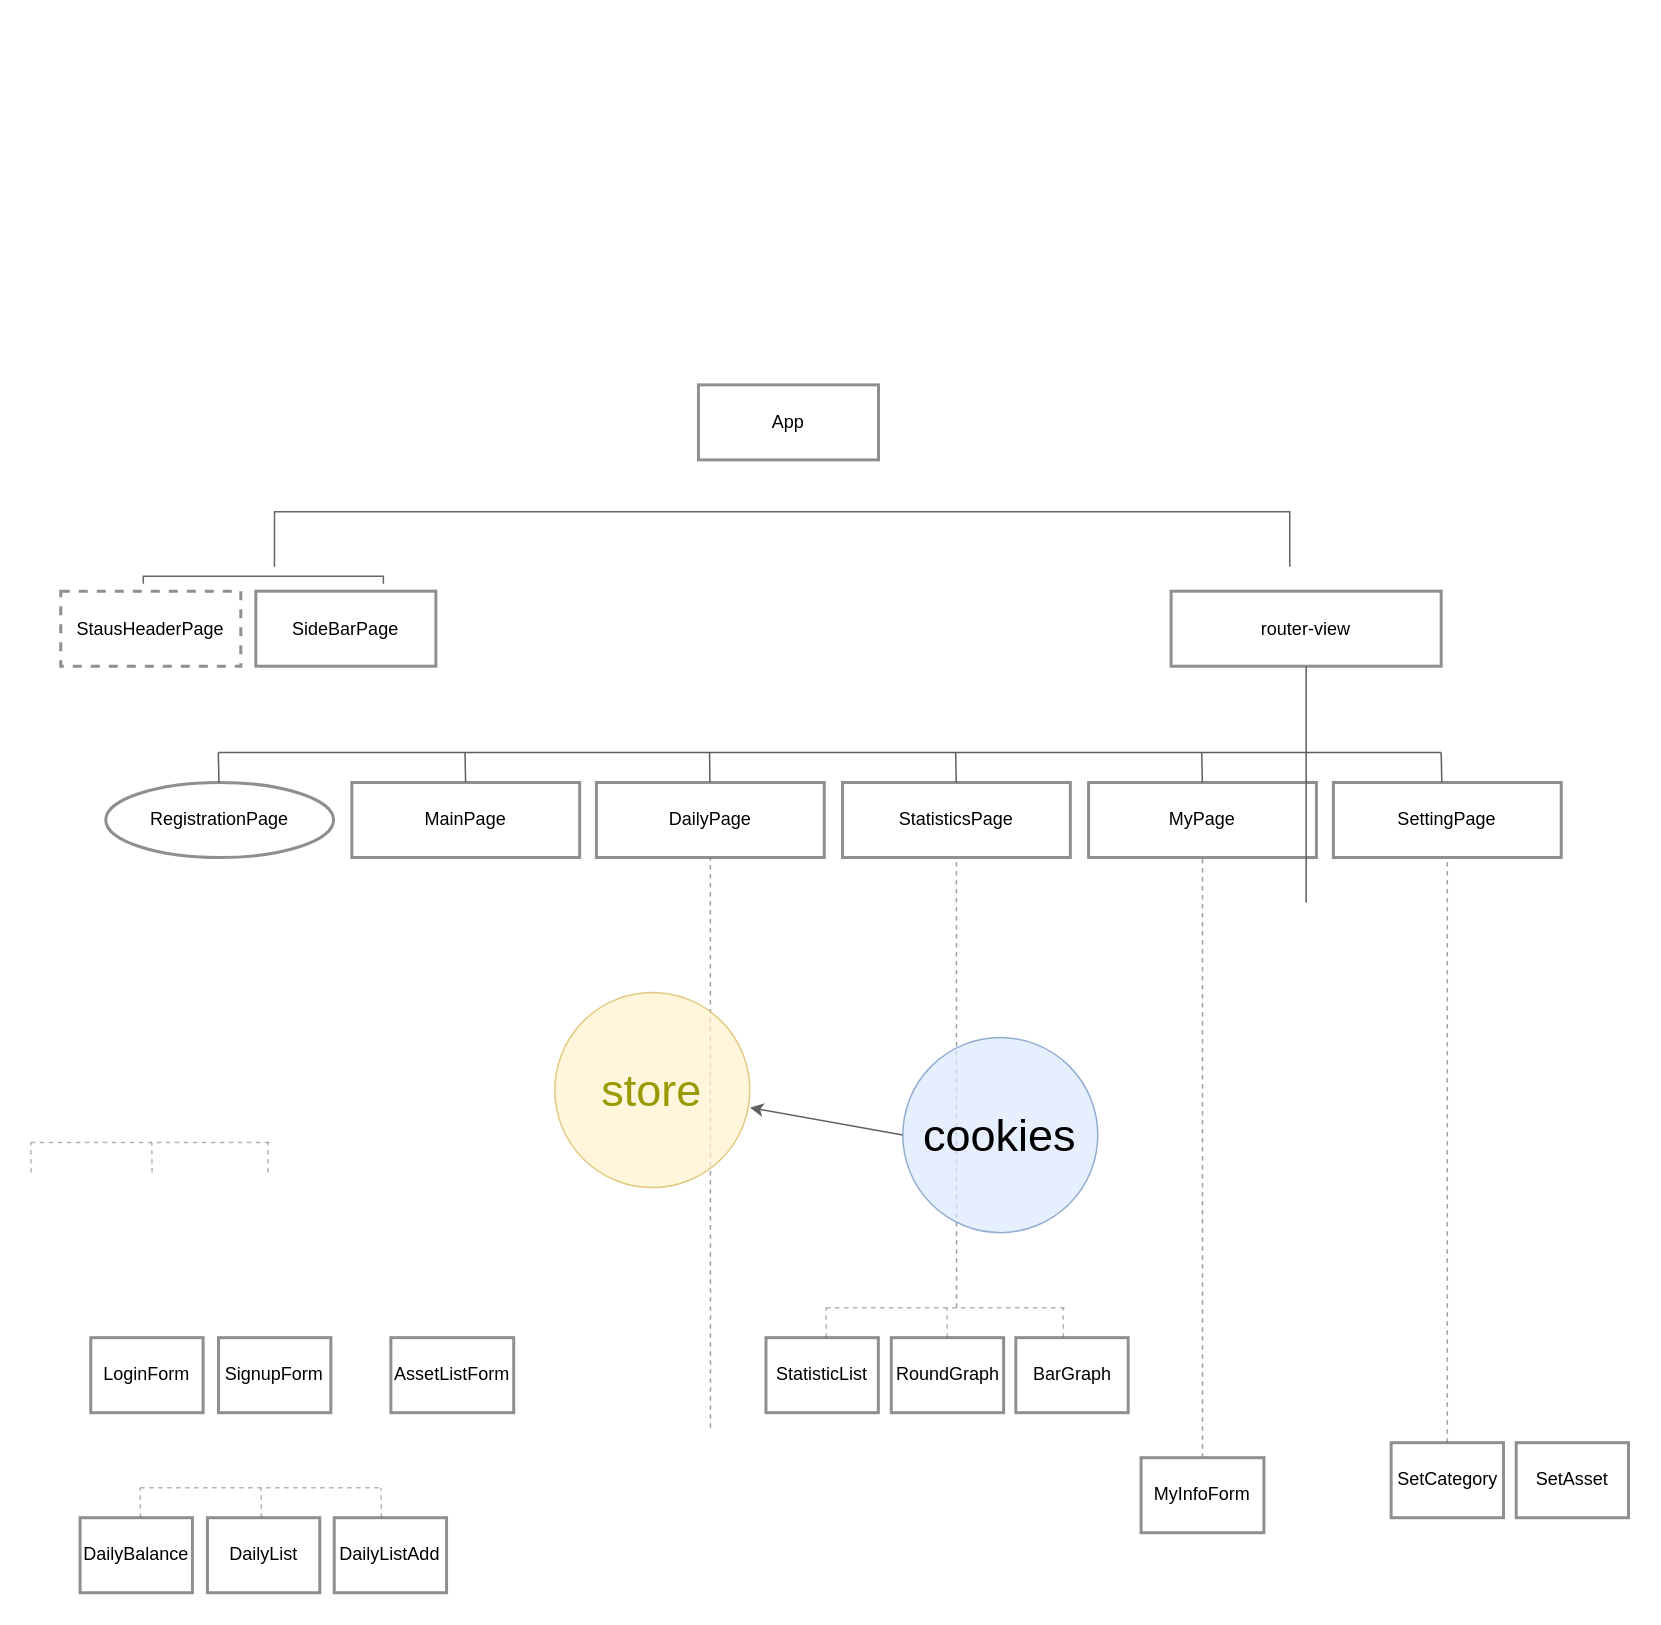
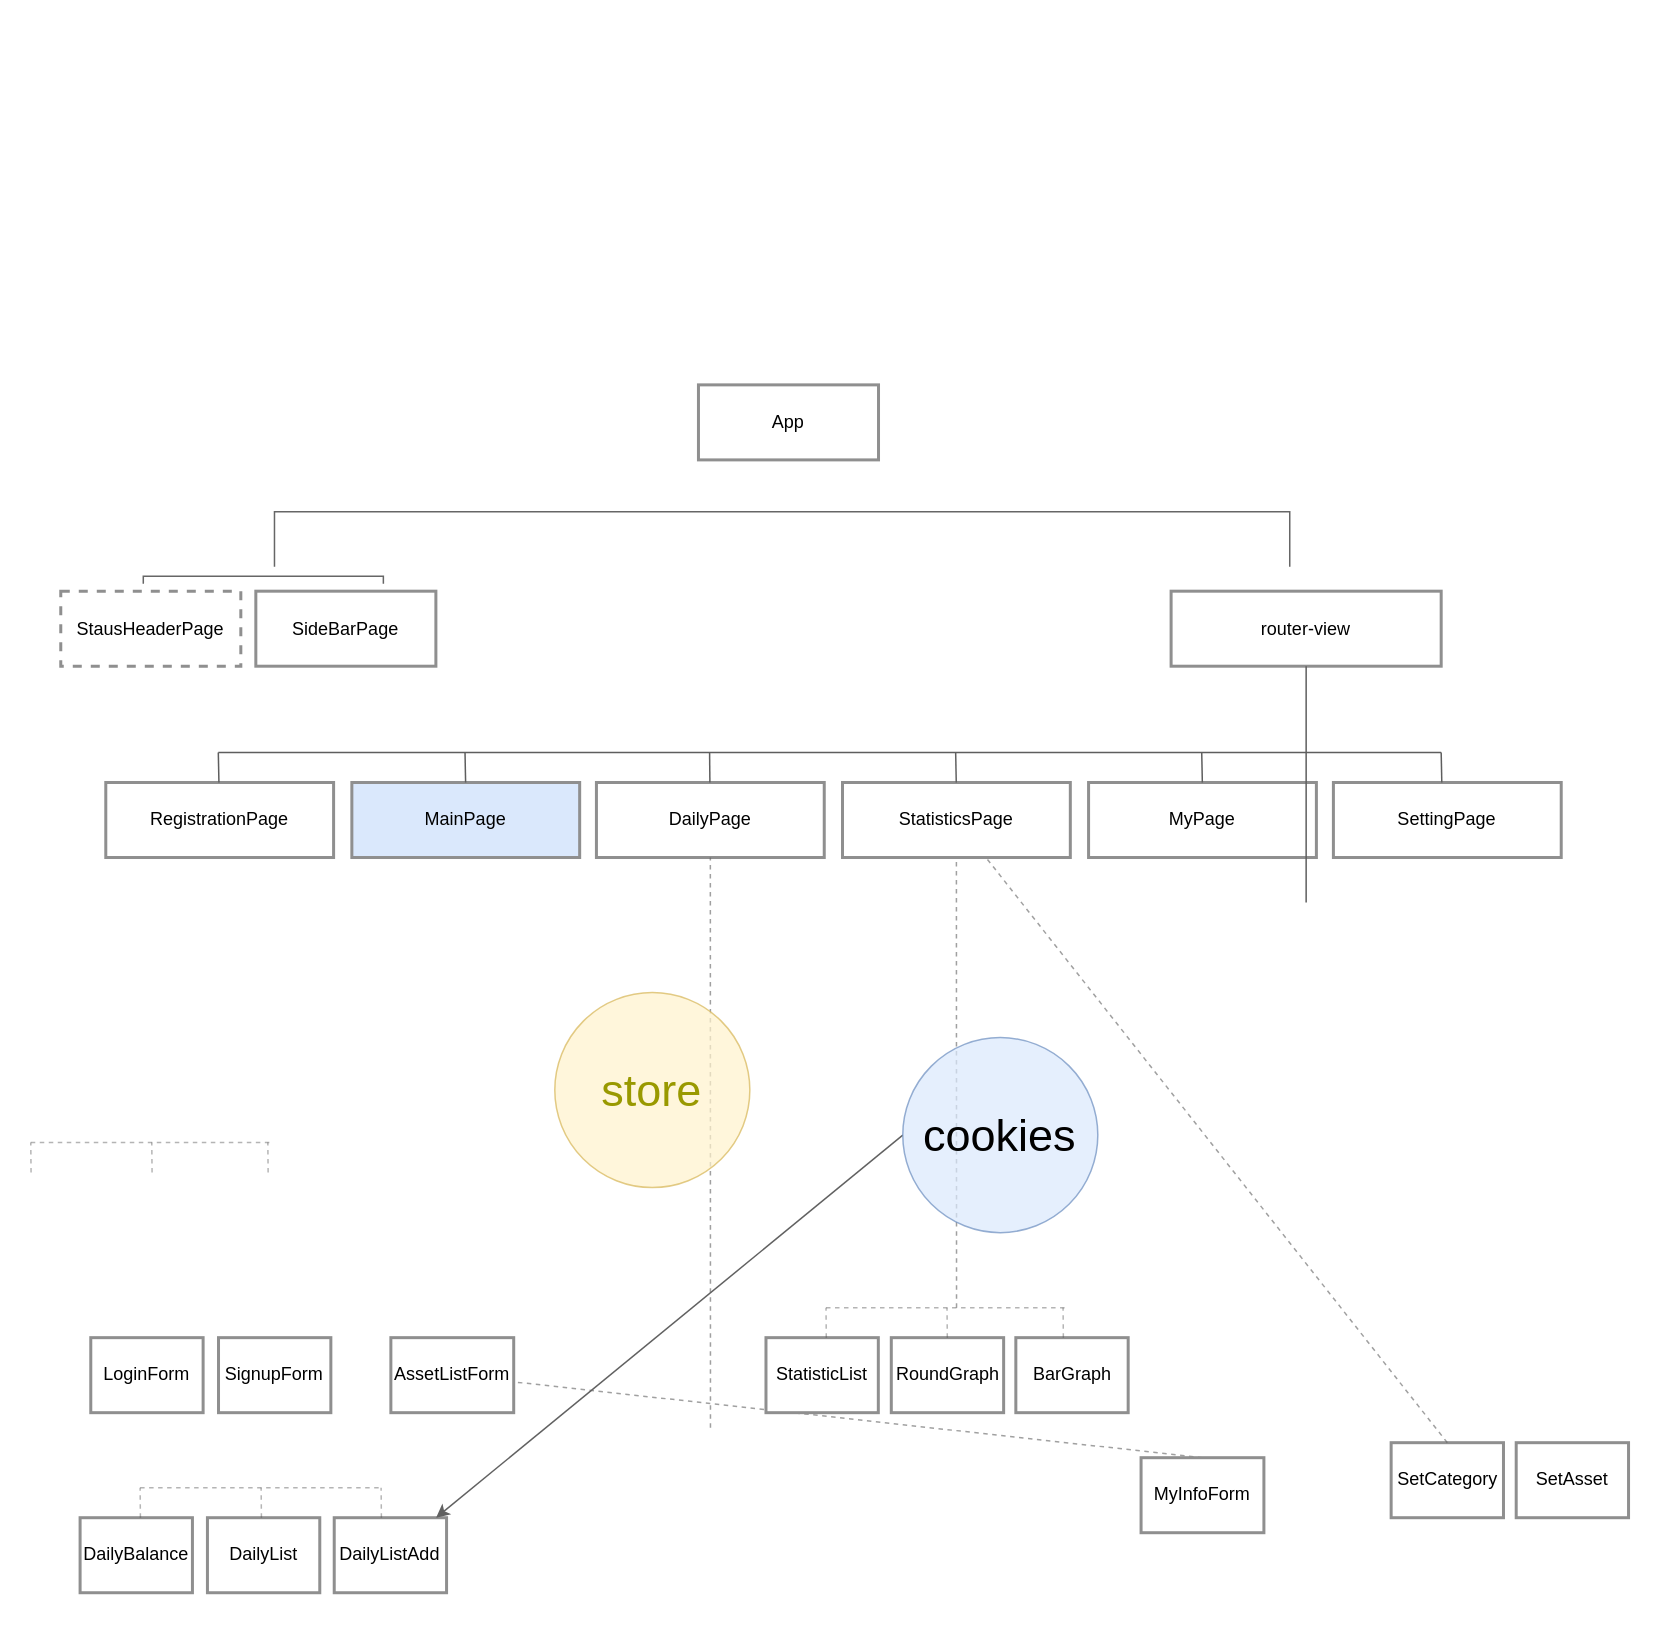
(220, 820) -> (220, 820)
(466, 820) -> (466, 820)
(831, 1122) -> (673, 1323)
(1447, 1151) -> (1325, 1288)
(1202, 1297) -> (1000, 1435)
